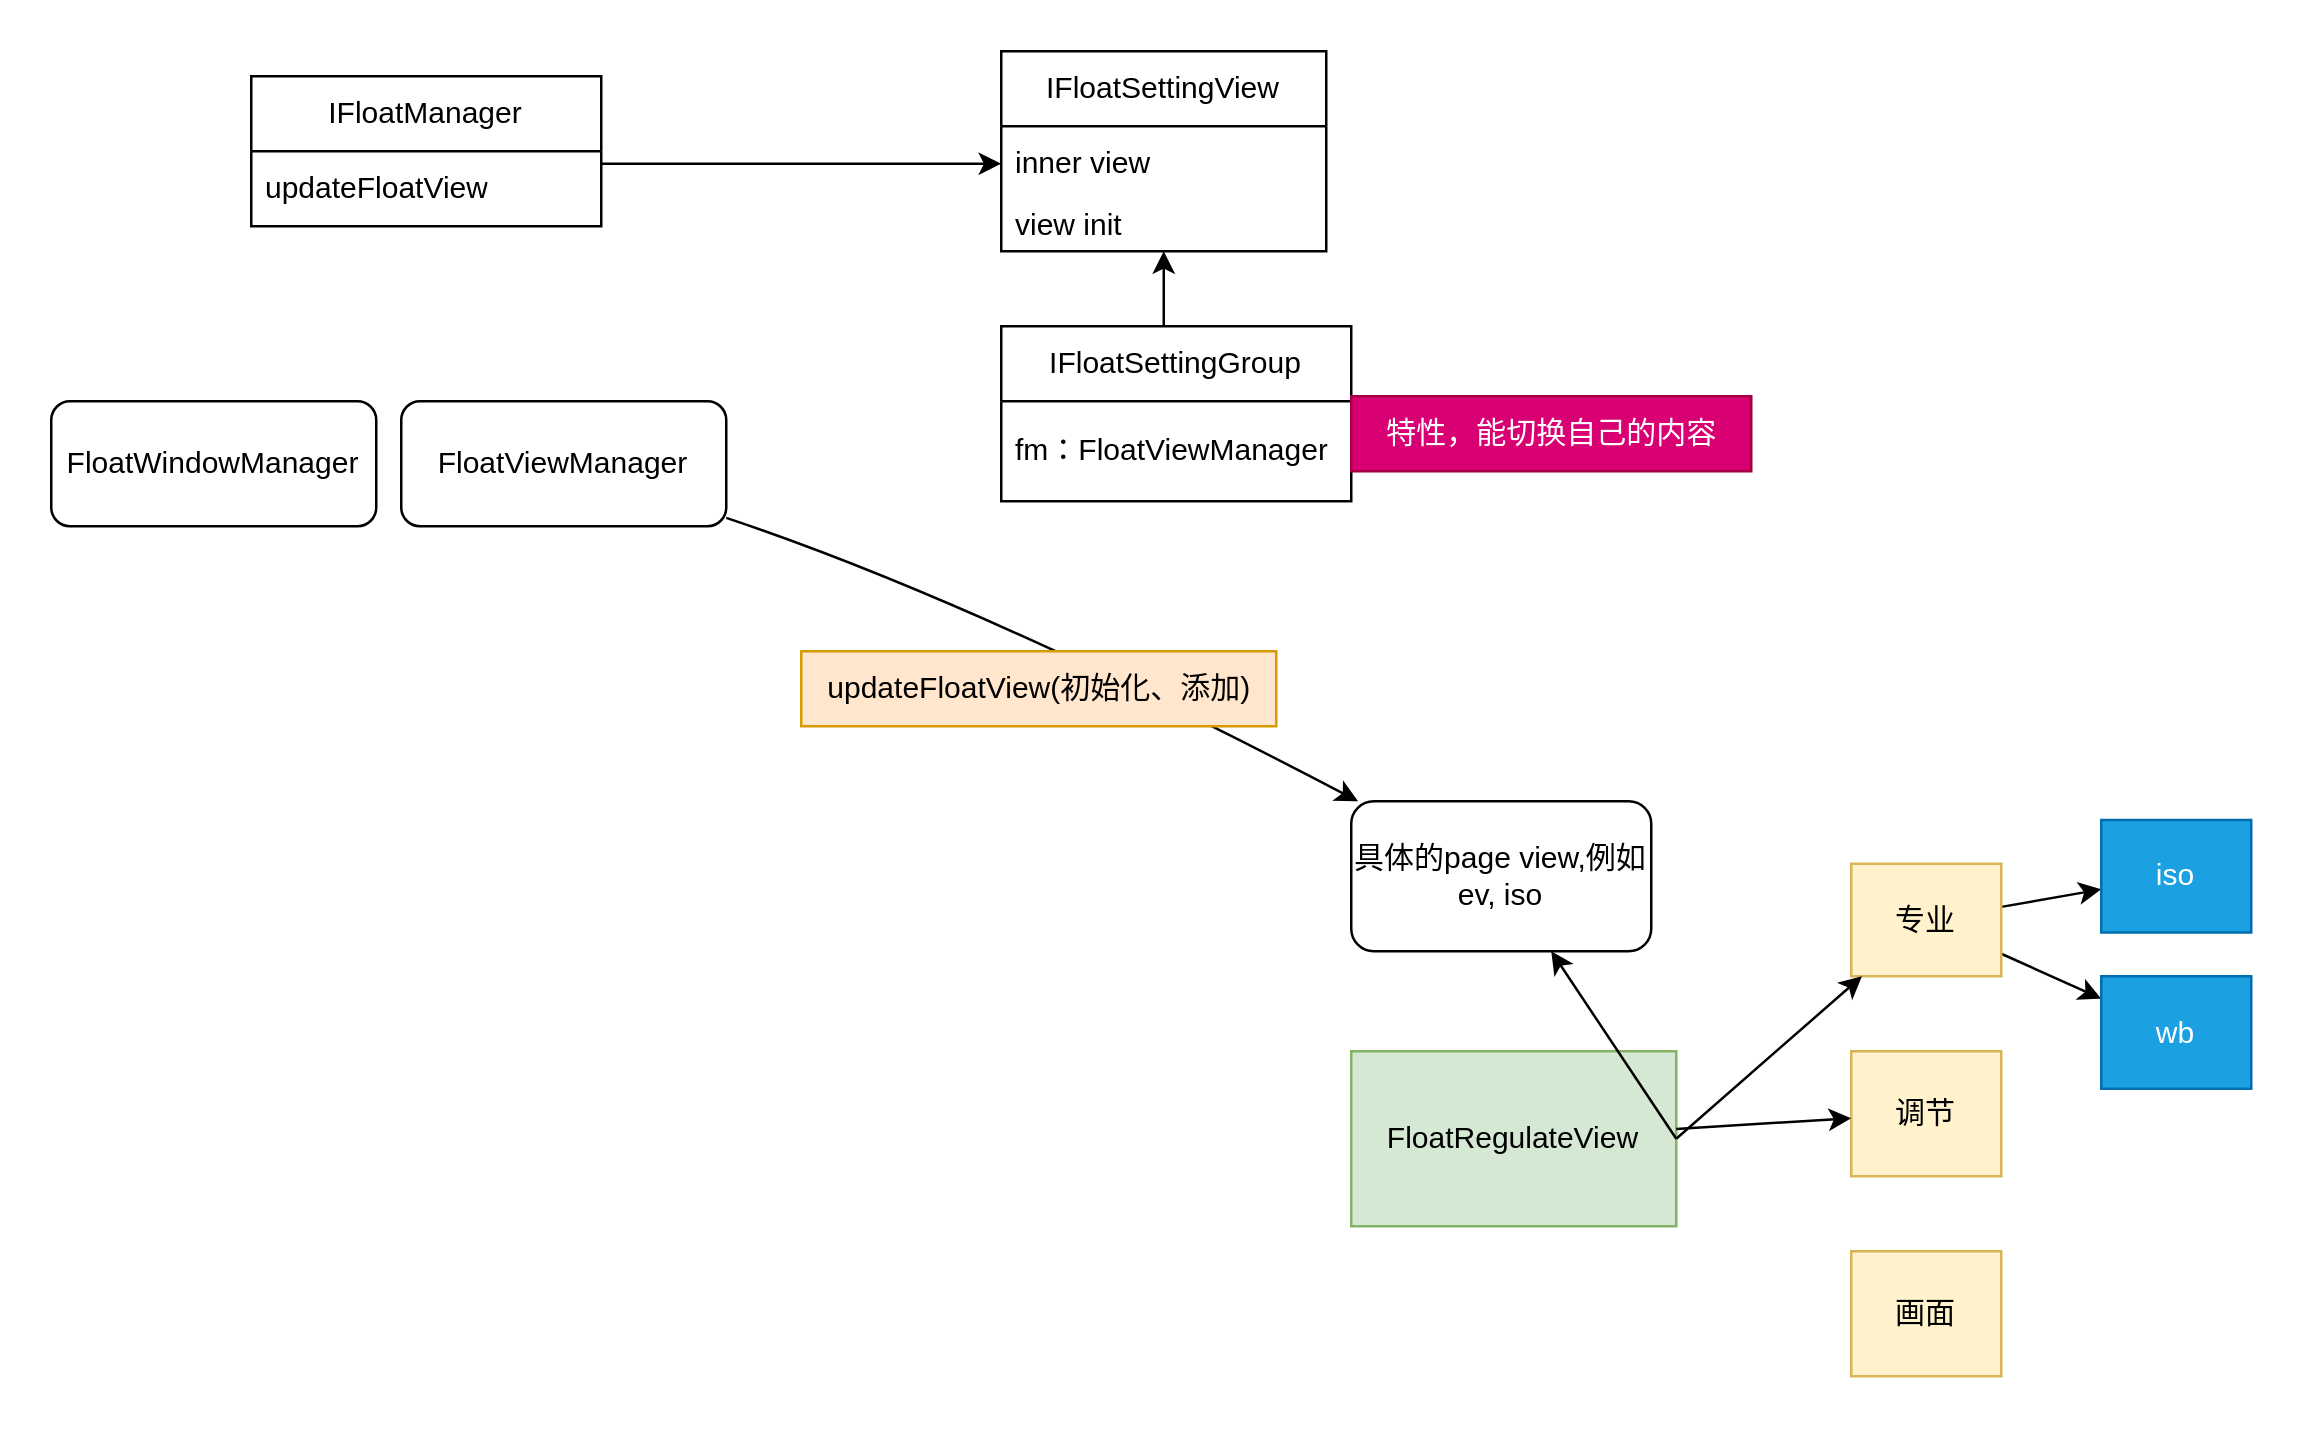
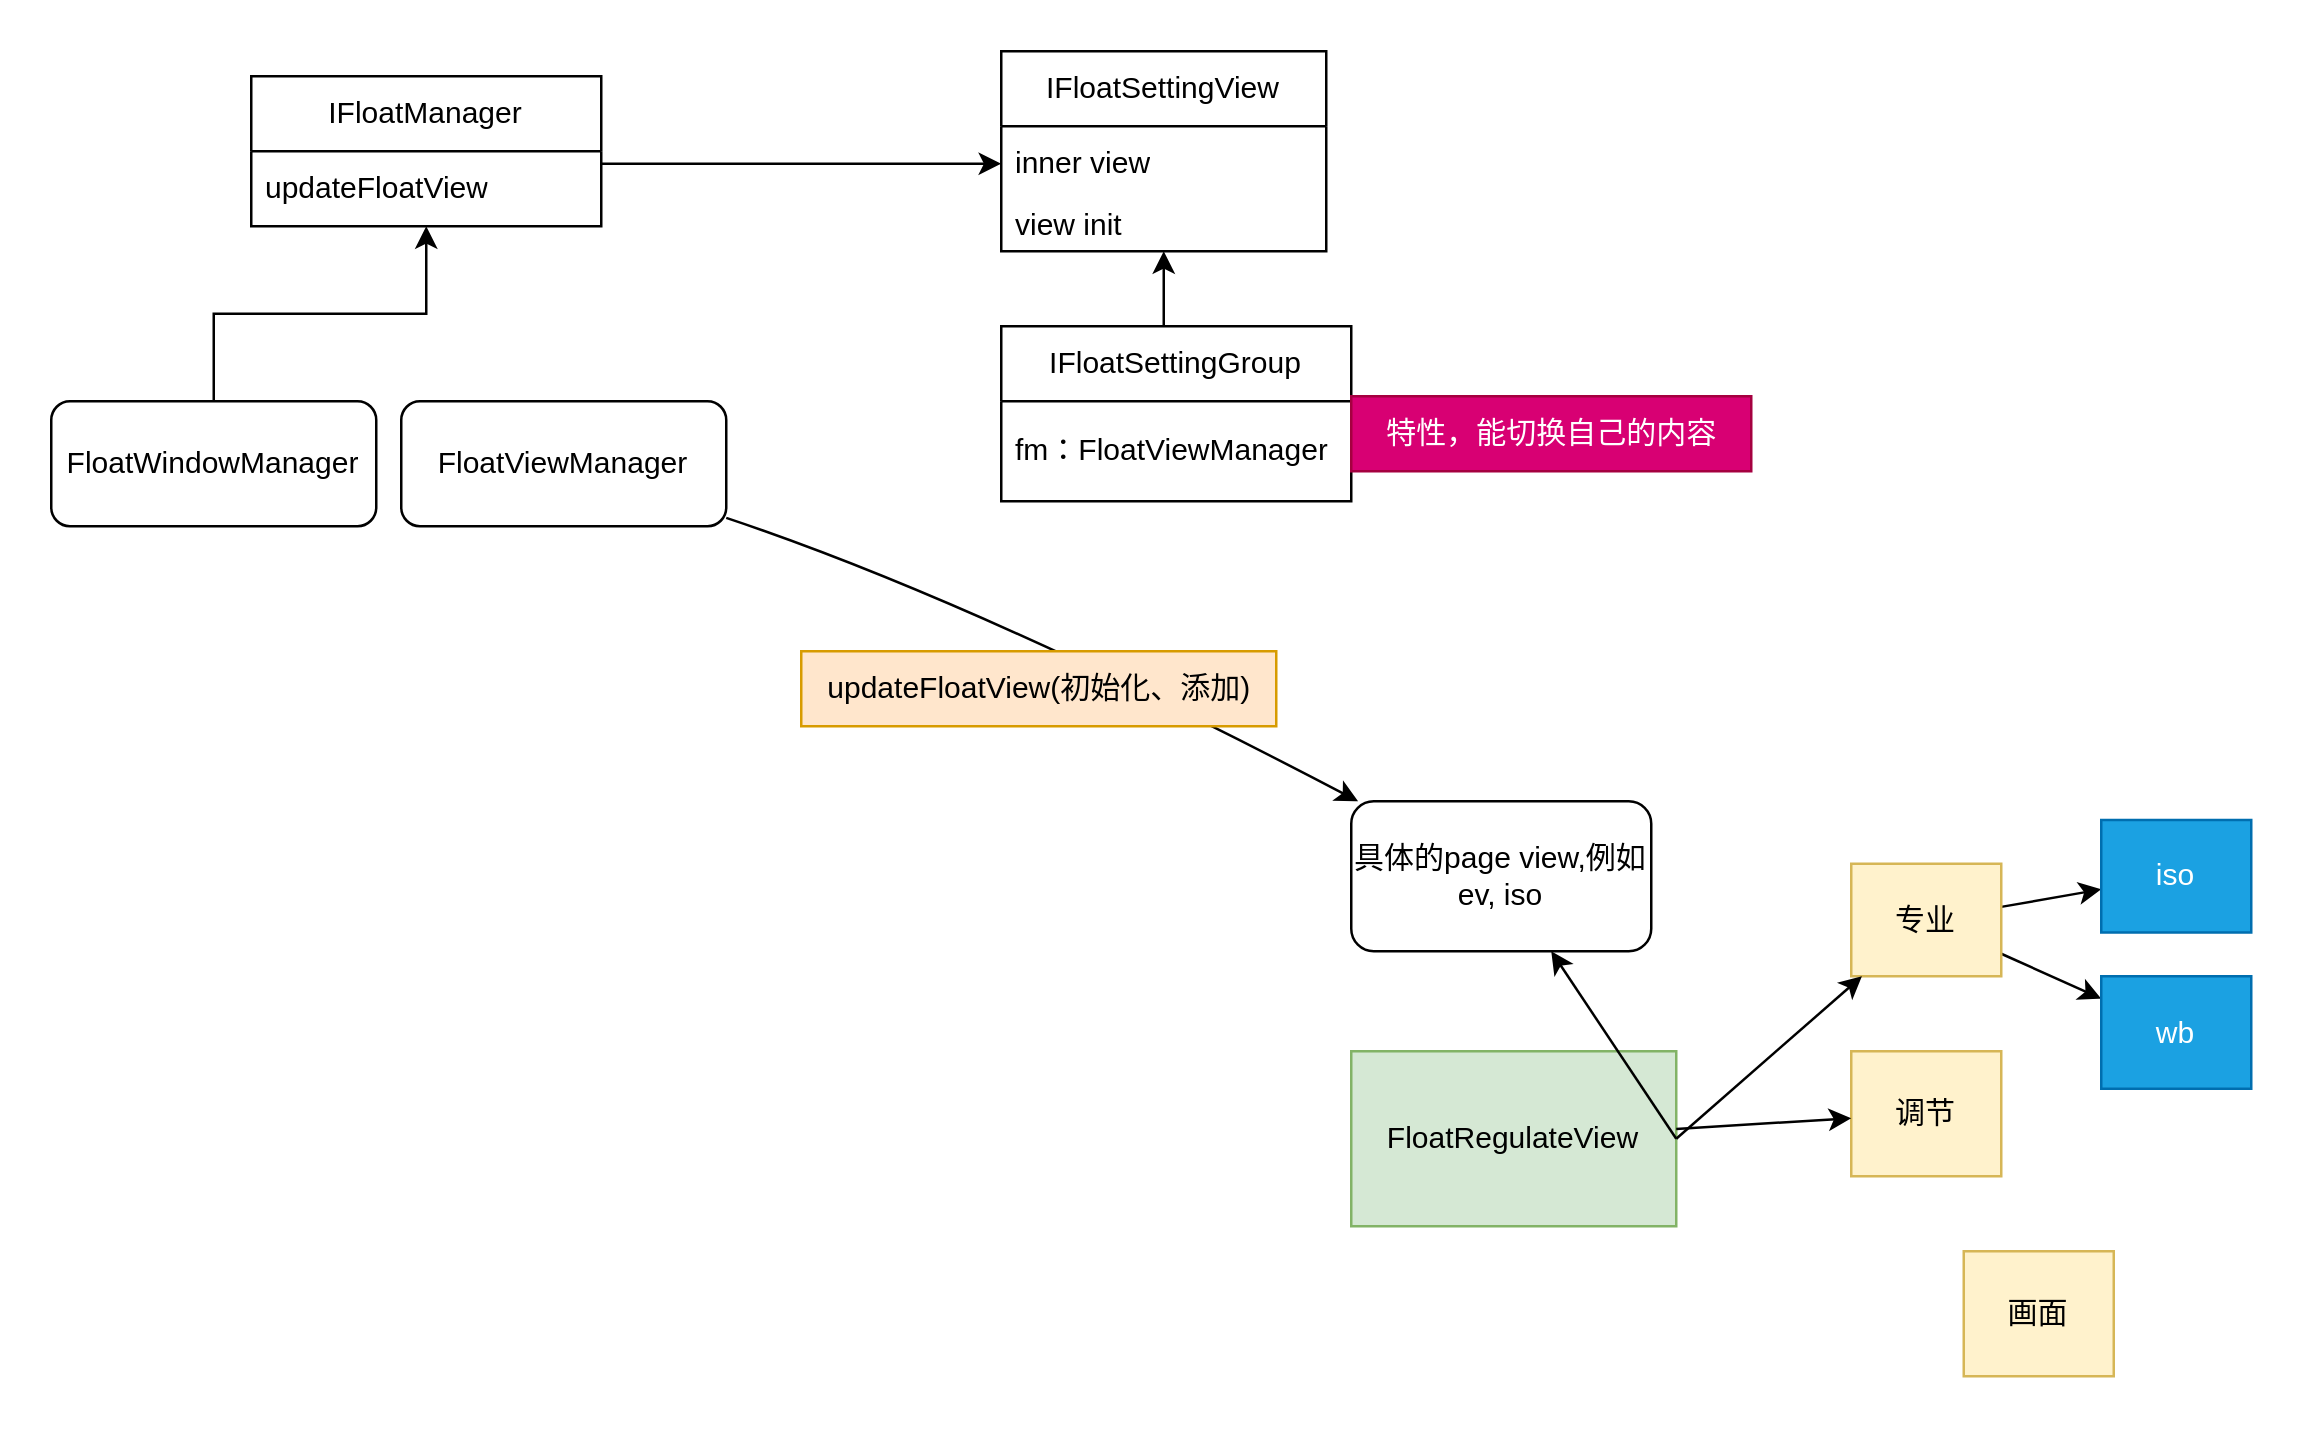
none -> (312, 314)
(1926, 1314) -> (2039, 1314)
